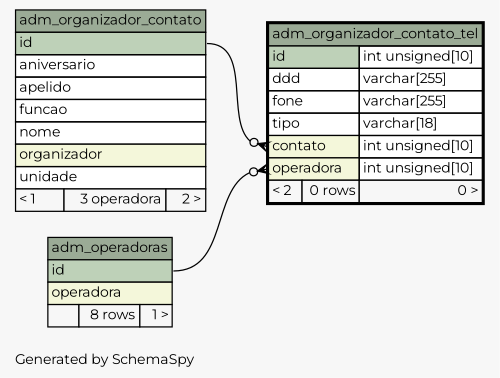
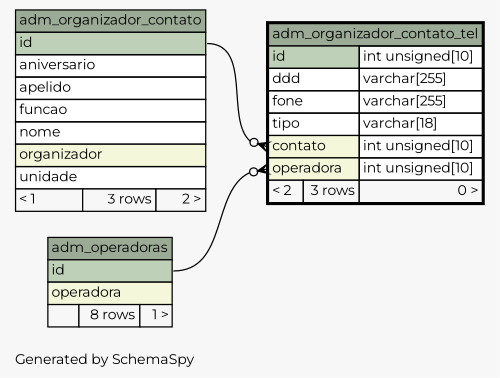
(333, 191) -> (333, 191)
(121, 200) -> (130, 200)
